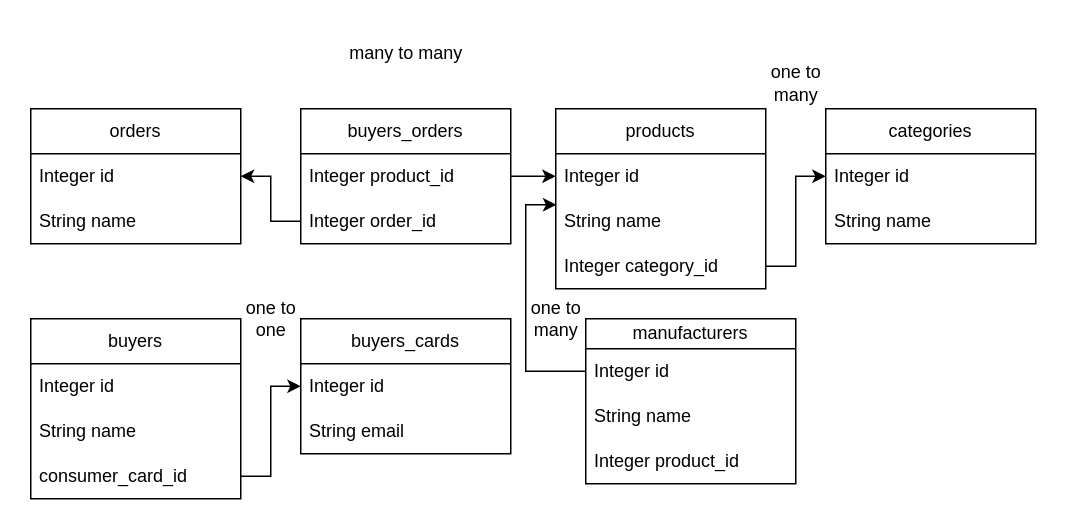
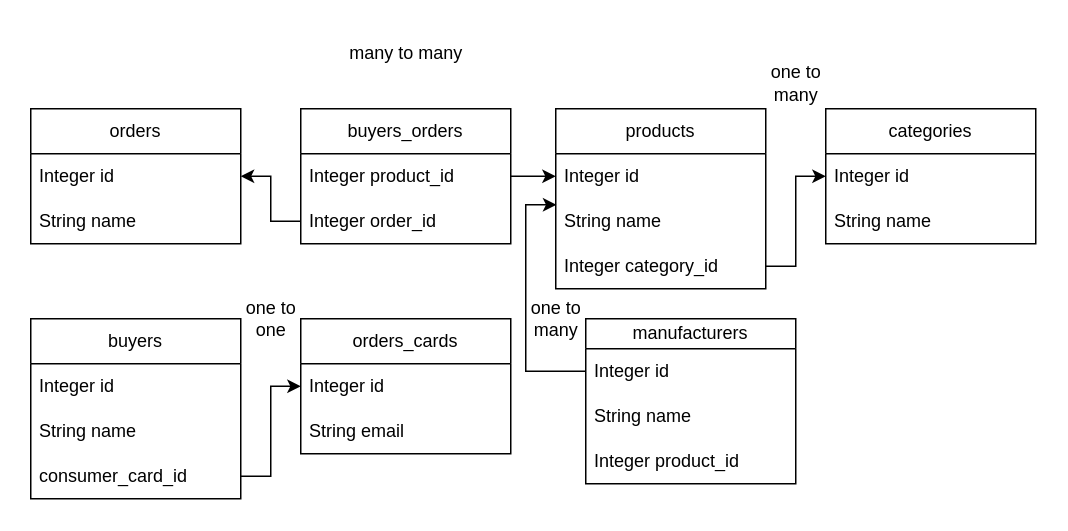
(406, 341) -> (406, 341)
